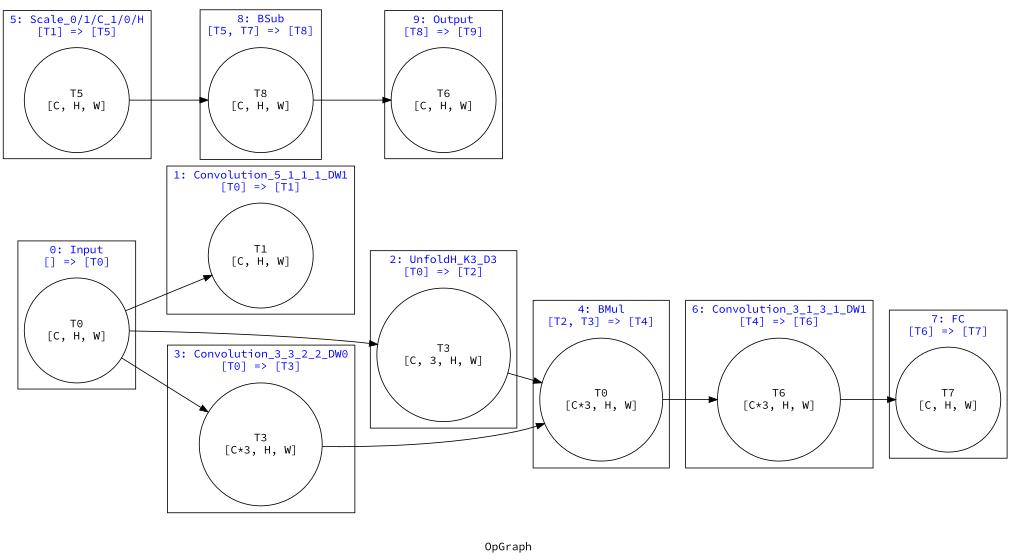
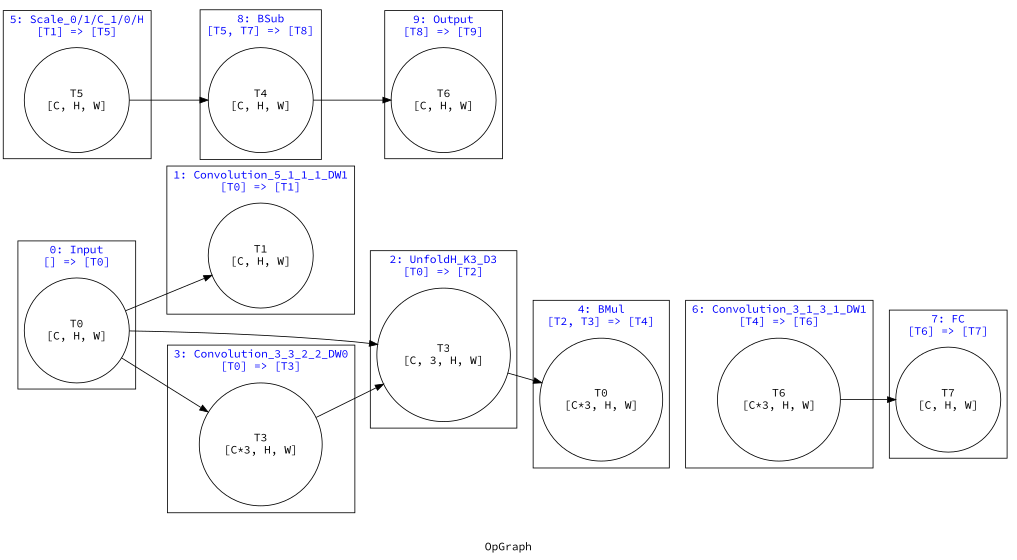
(261, 100) -> (261, 100)
(691, 400) -> none
(430, 443) -> (346, 403)
